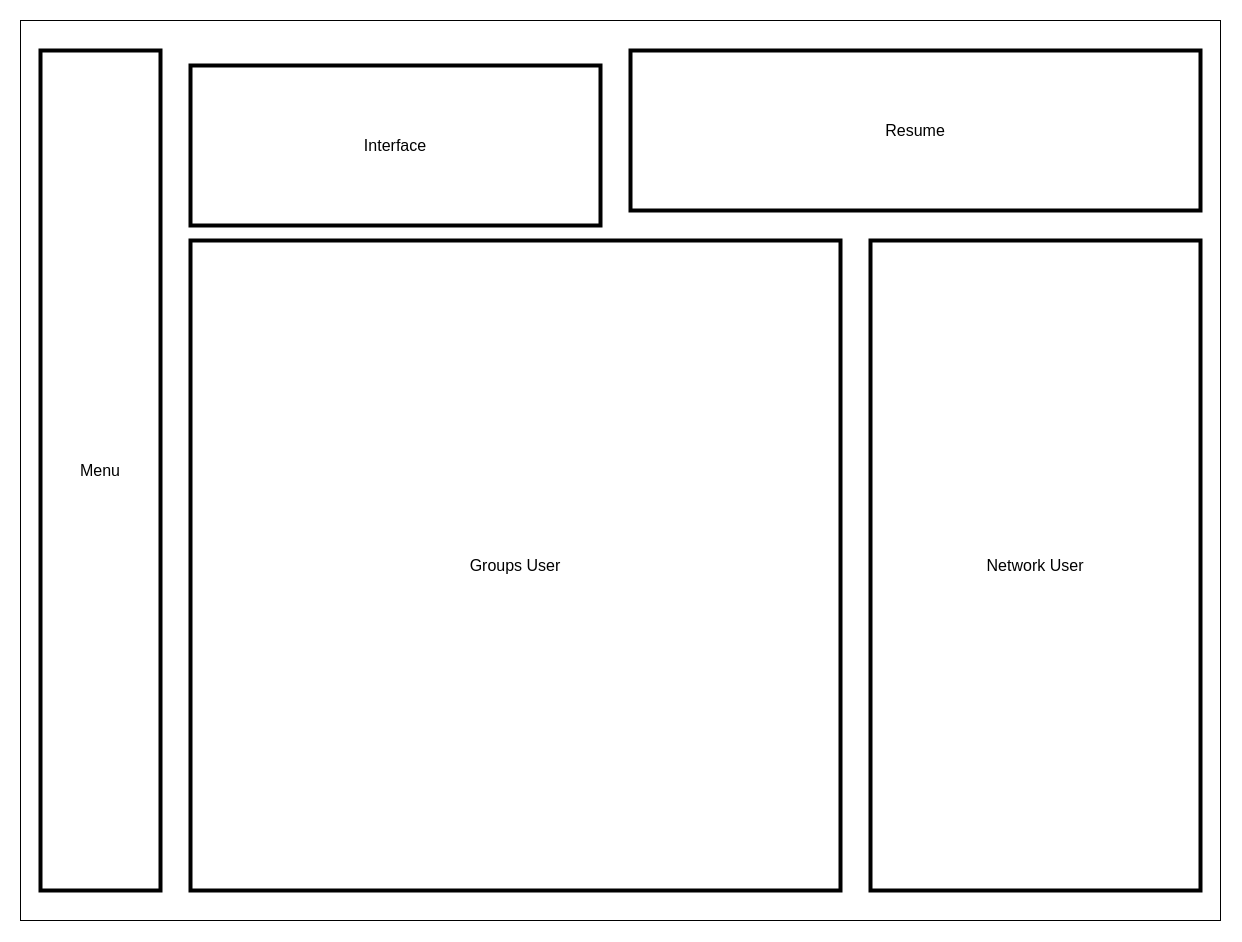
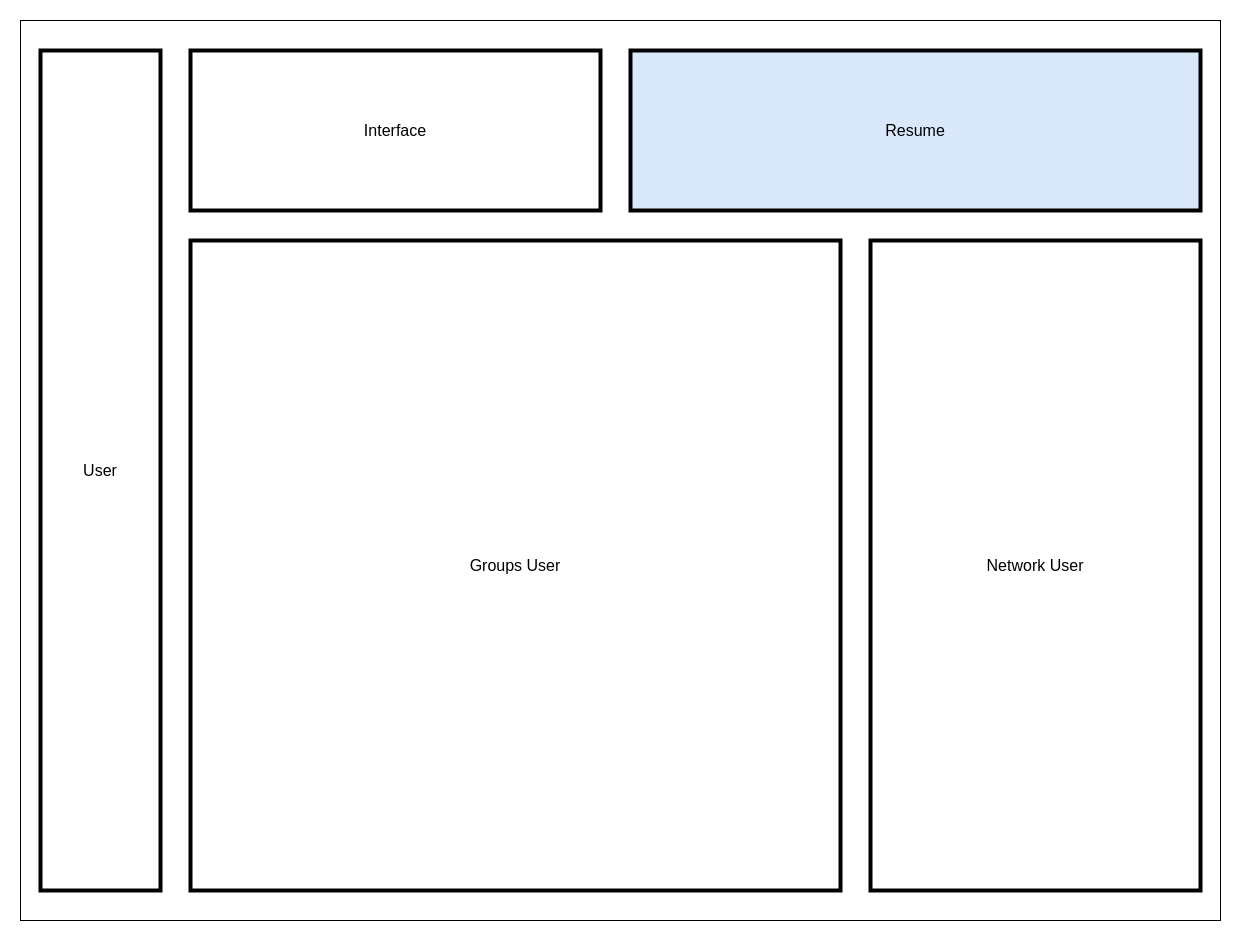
(916, 131) -> (916, 131)
(396, 146) -> (396, 131)
(101, 471) -> (101, 471)
